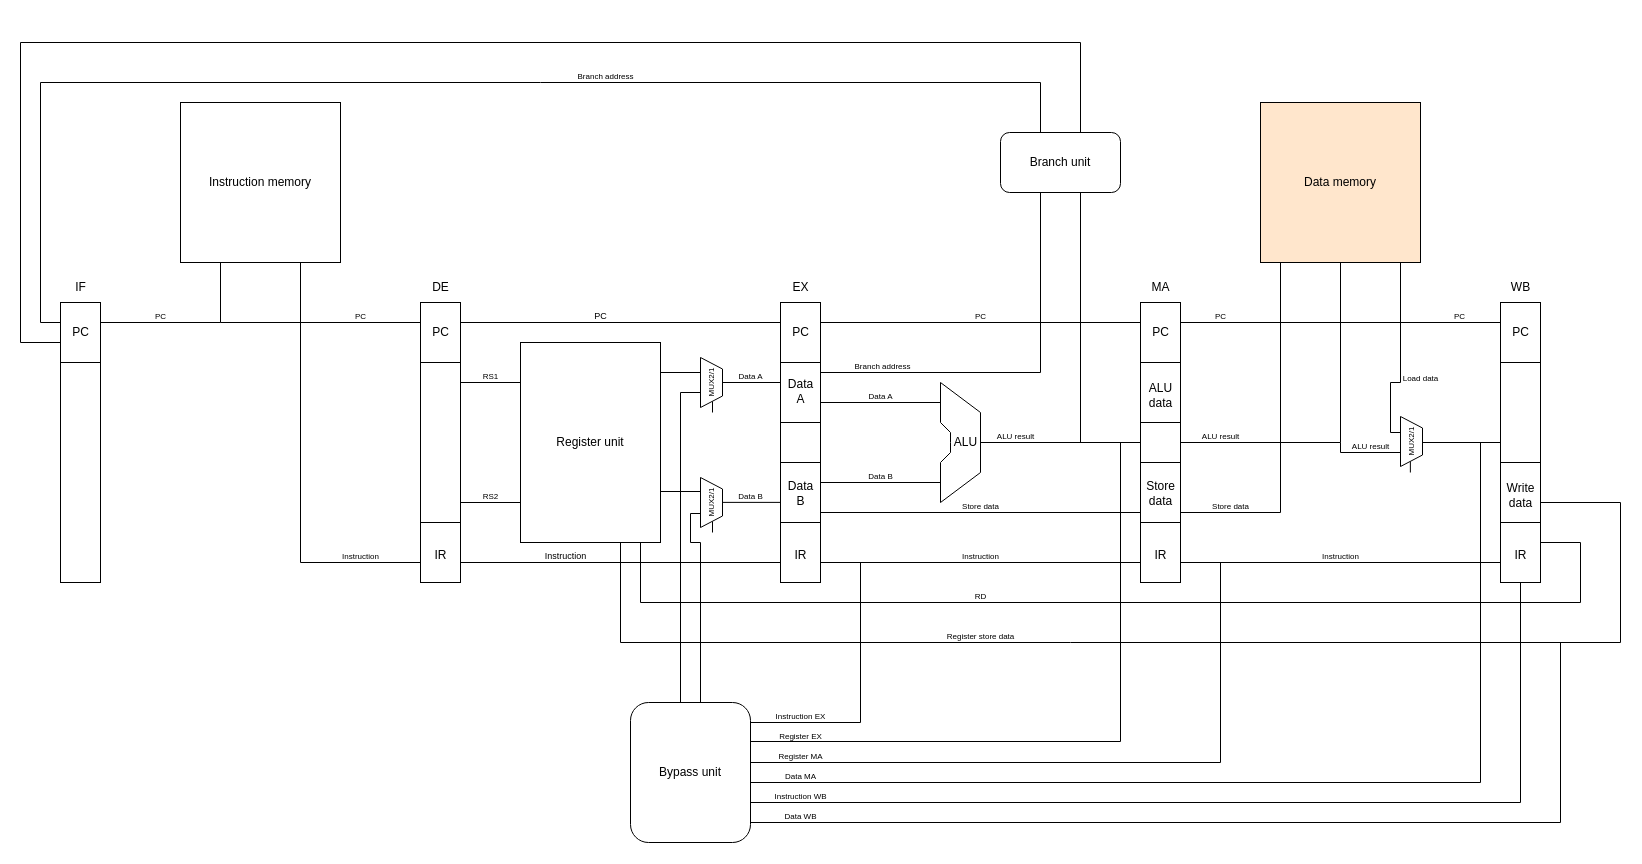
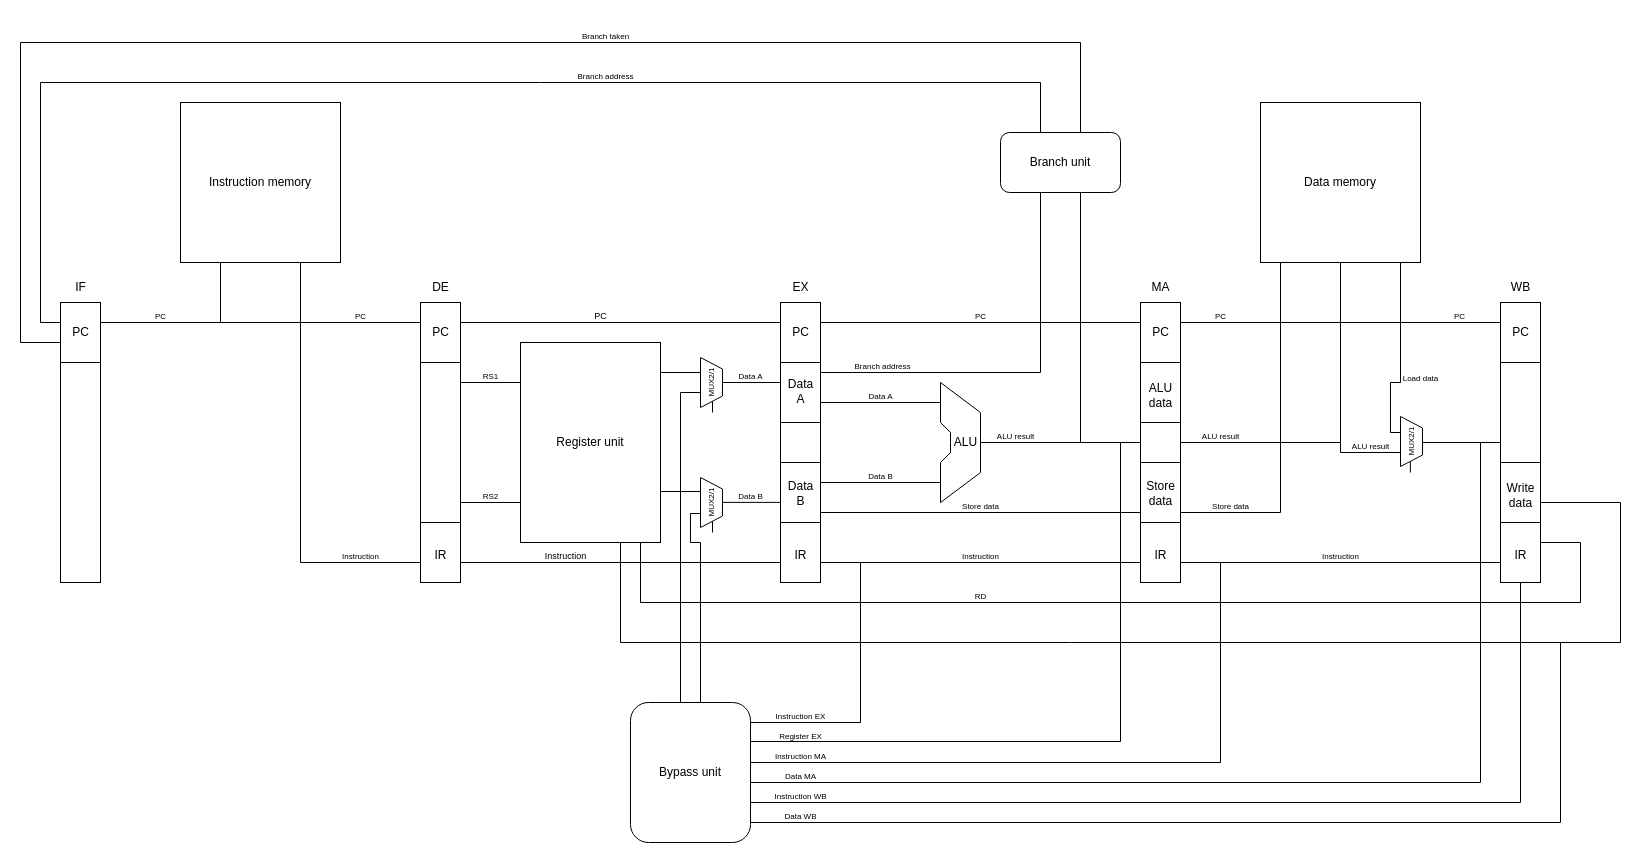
none -> (606, 36)
(1341, 183) -> (1341, 183)
(981, 636) -> none
(801, 756) -> (801, 756)
